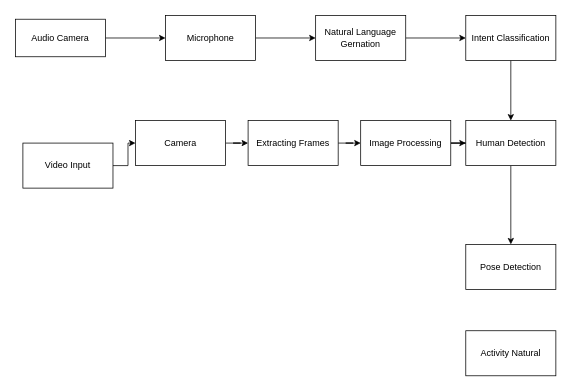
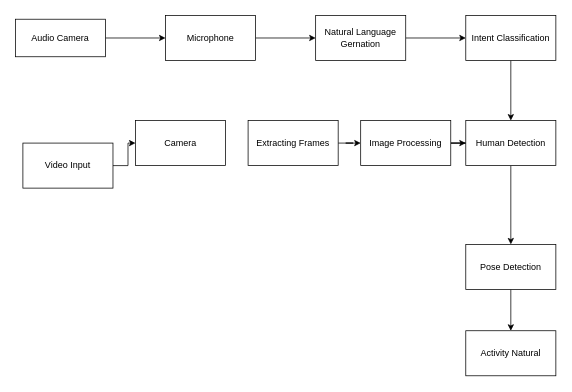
(236, 143) -> none
none -> (510, 307)
